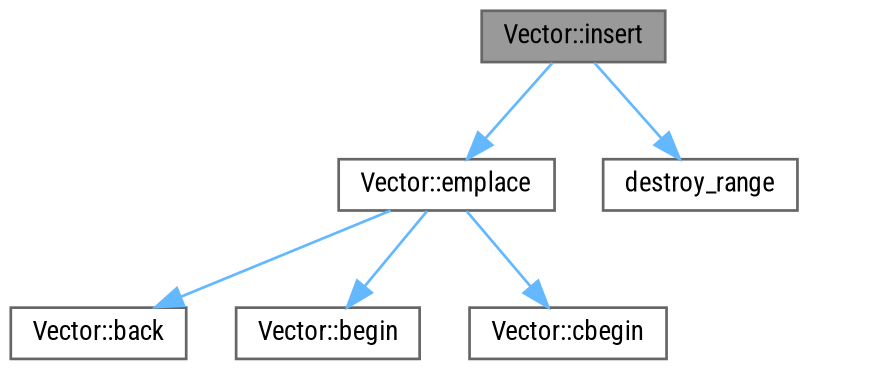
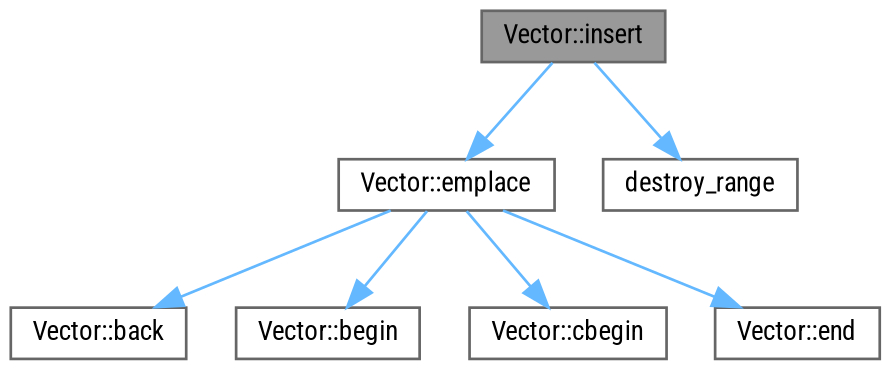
none -> (797, 333)
